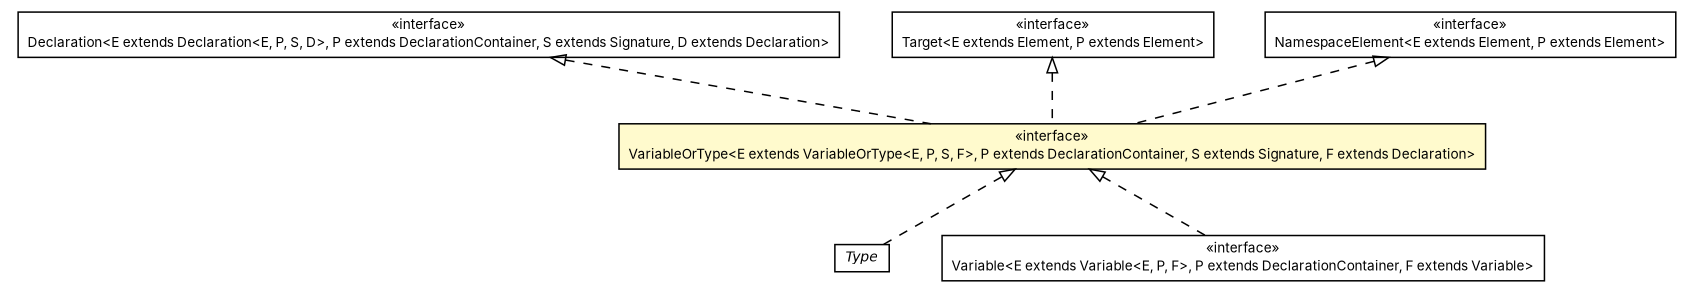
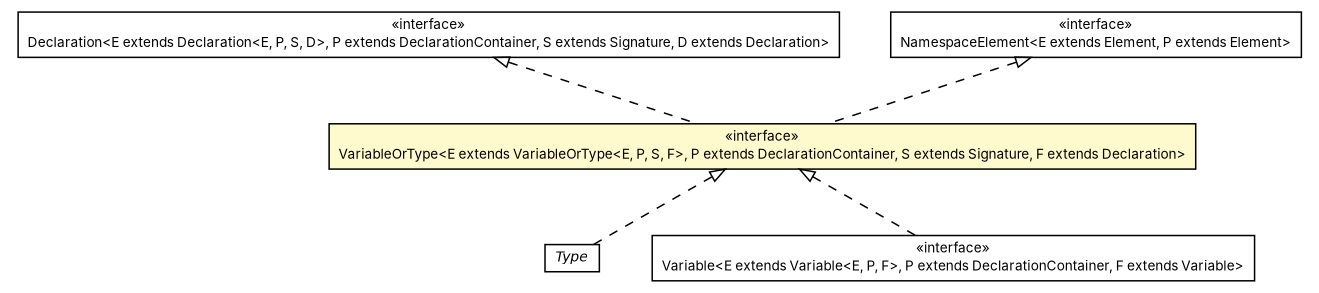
(1052, 35) -> none
